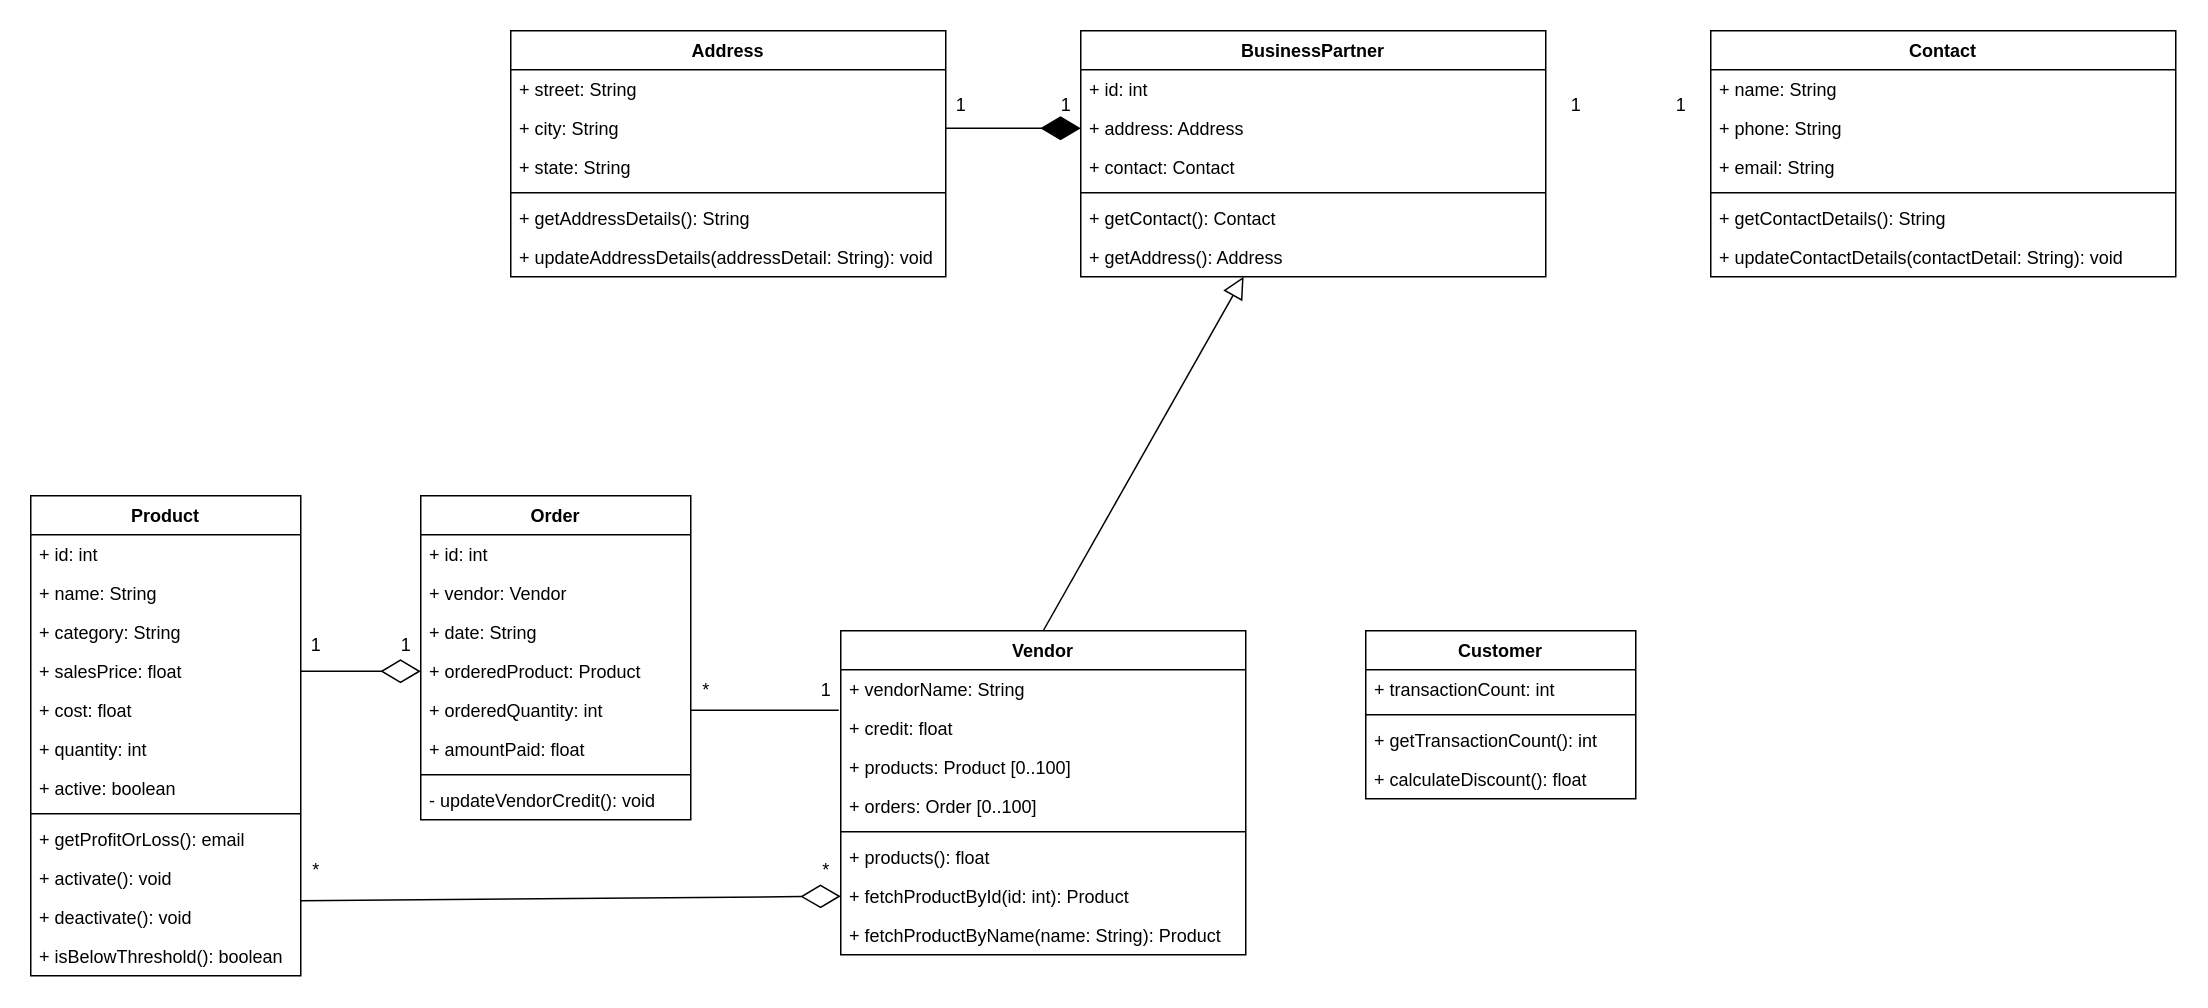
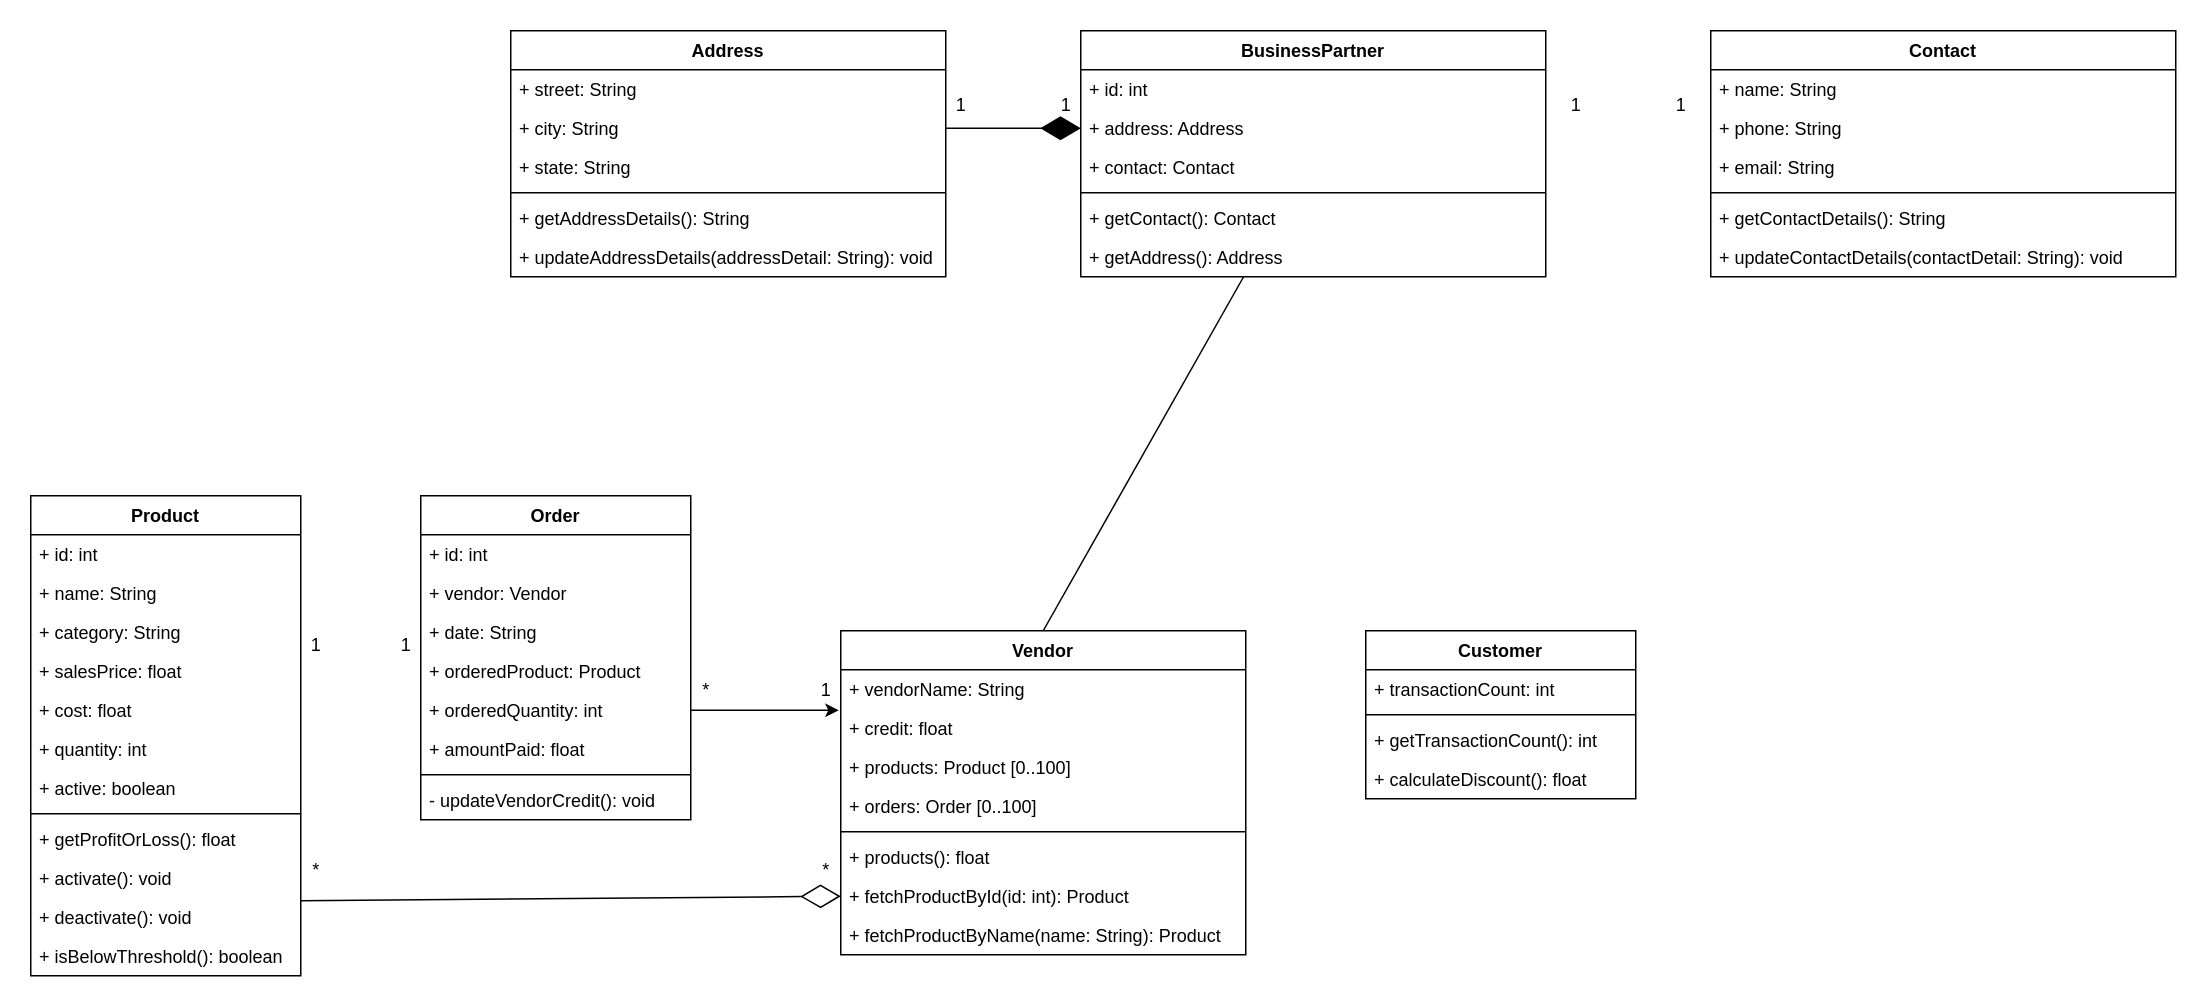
(1232, 297) -> (1237, 289)
(342, 671) -> none
(831, 710) -> (827, 710)
(156, 840) -> (158, 840)
